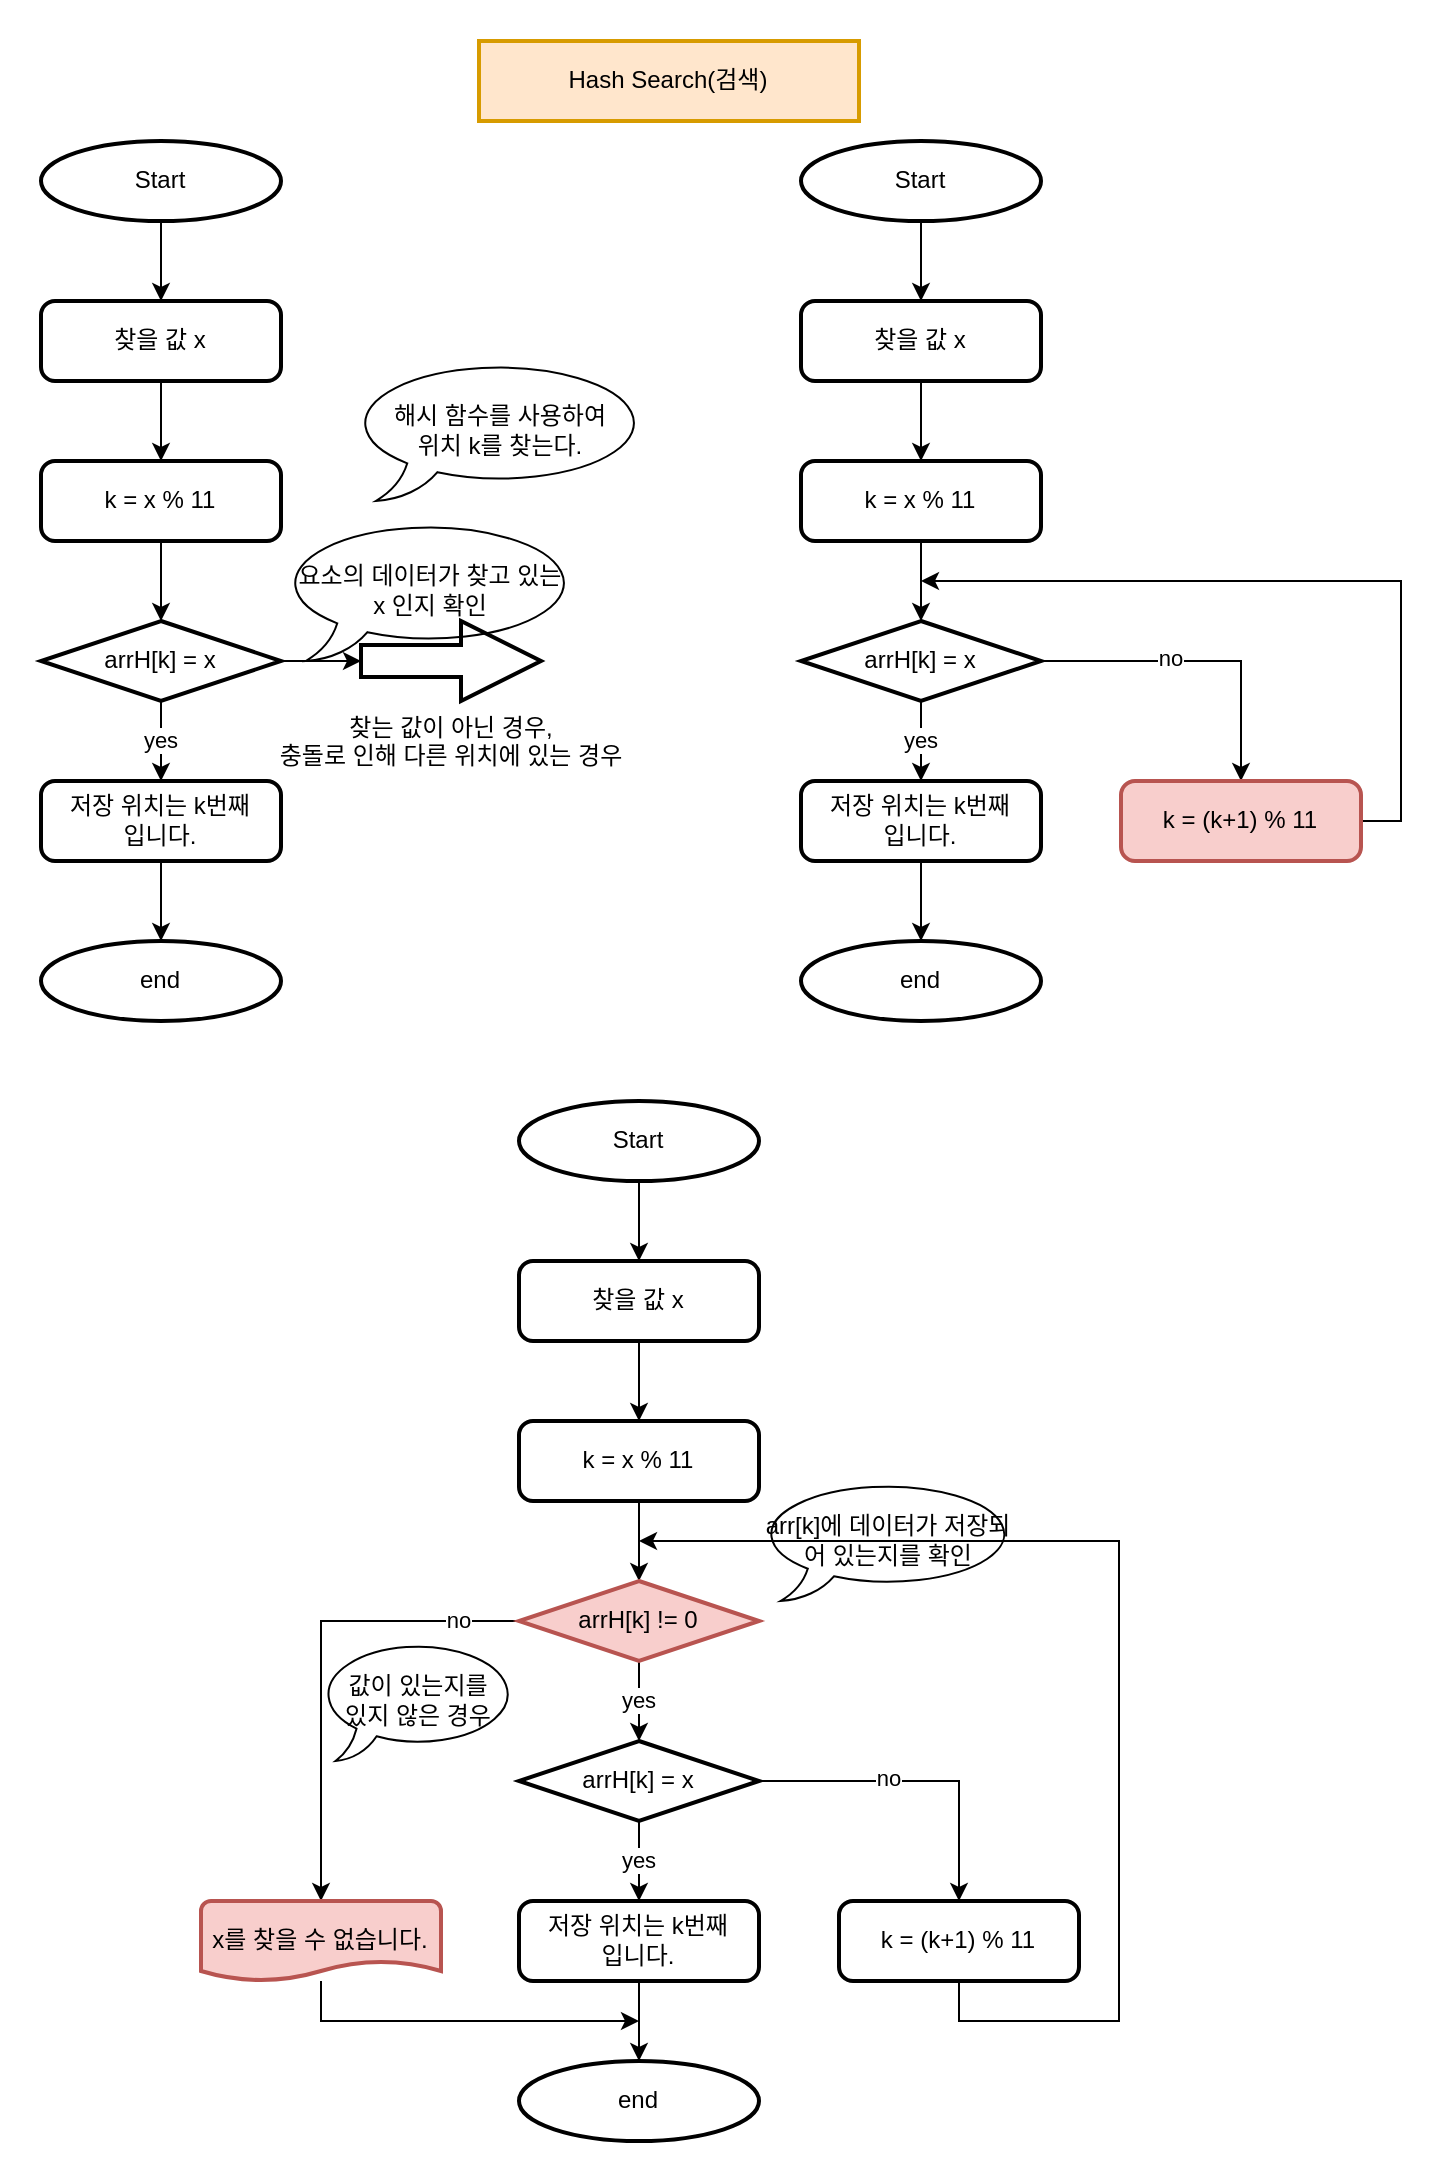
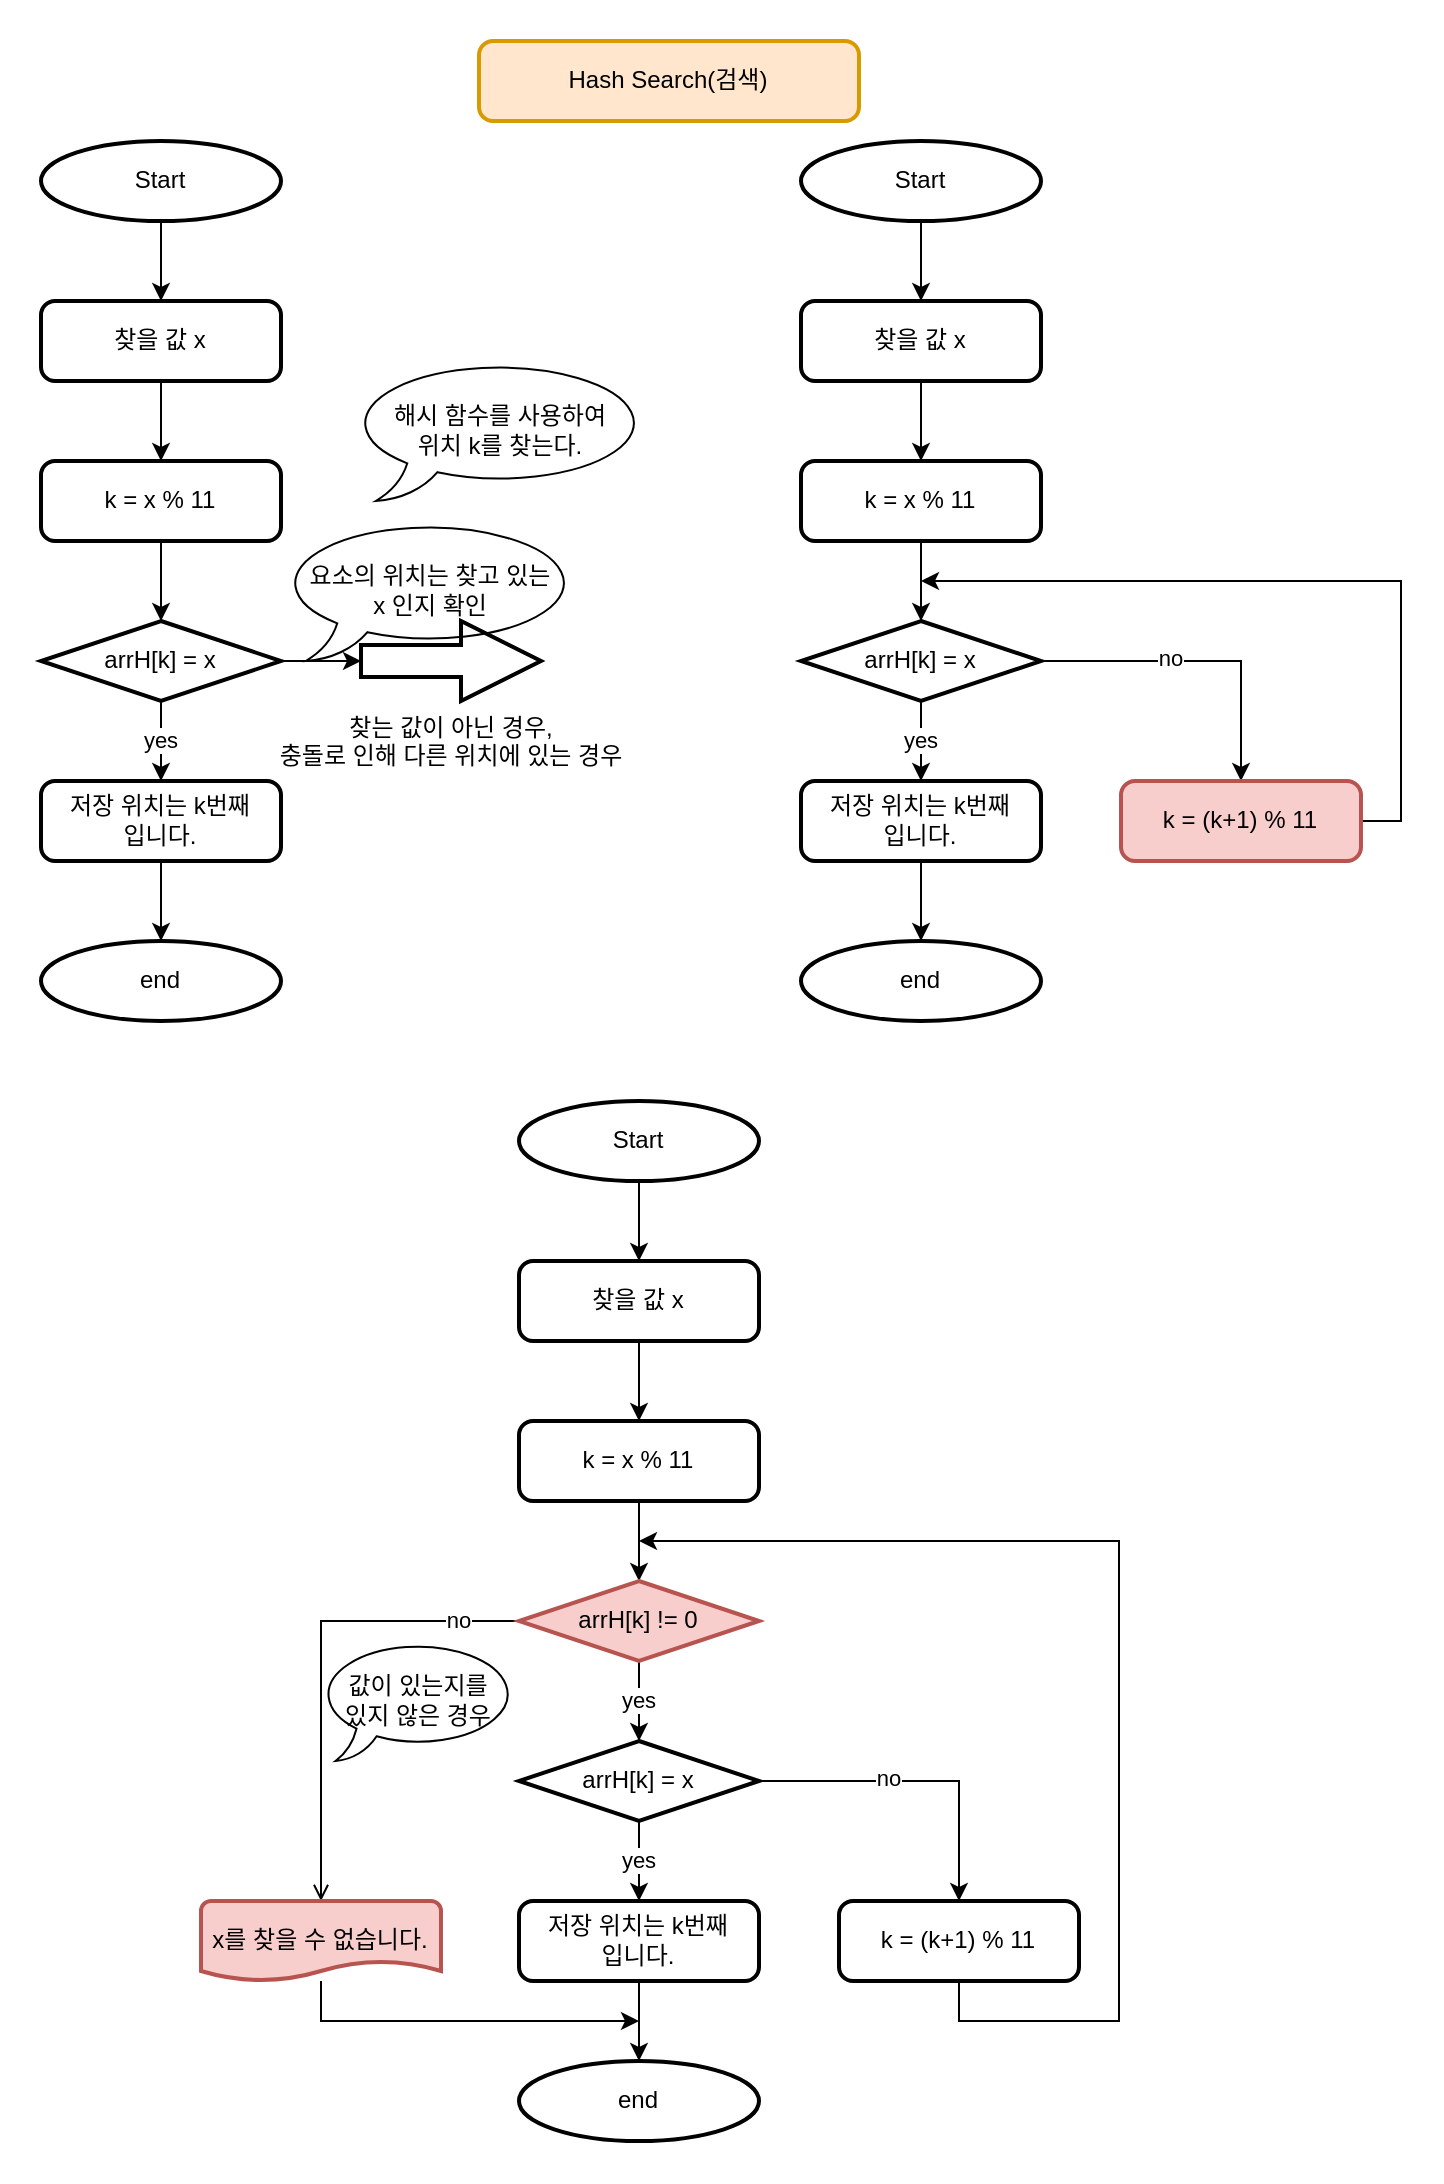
(669, 81) -> (669, 81)
(431, 591) -> (431, 591)
(889, 1541) -> none
(321, 1886) -> (321, 1889)
